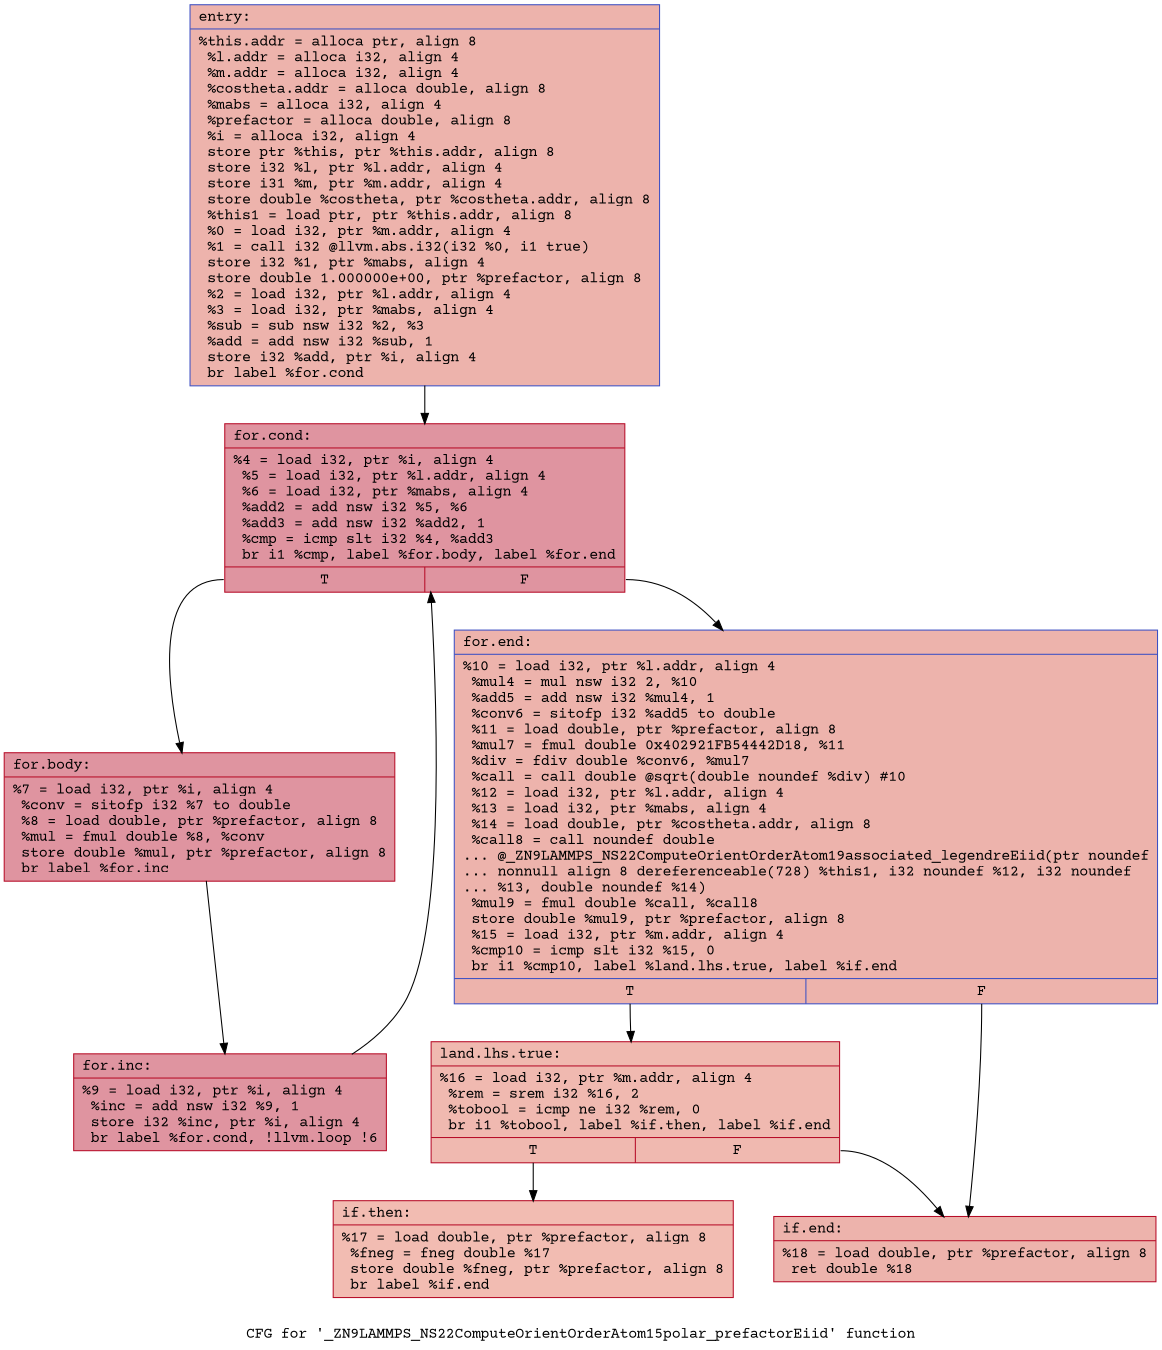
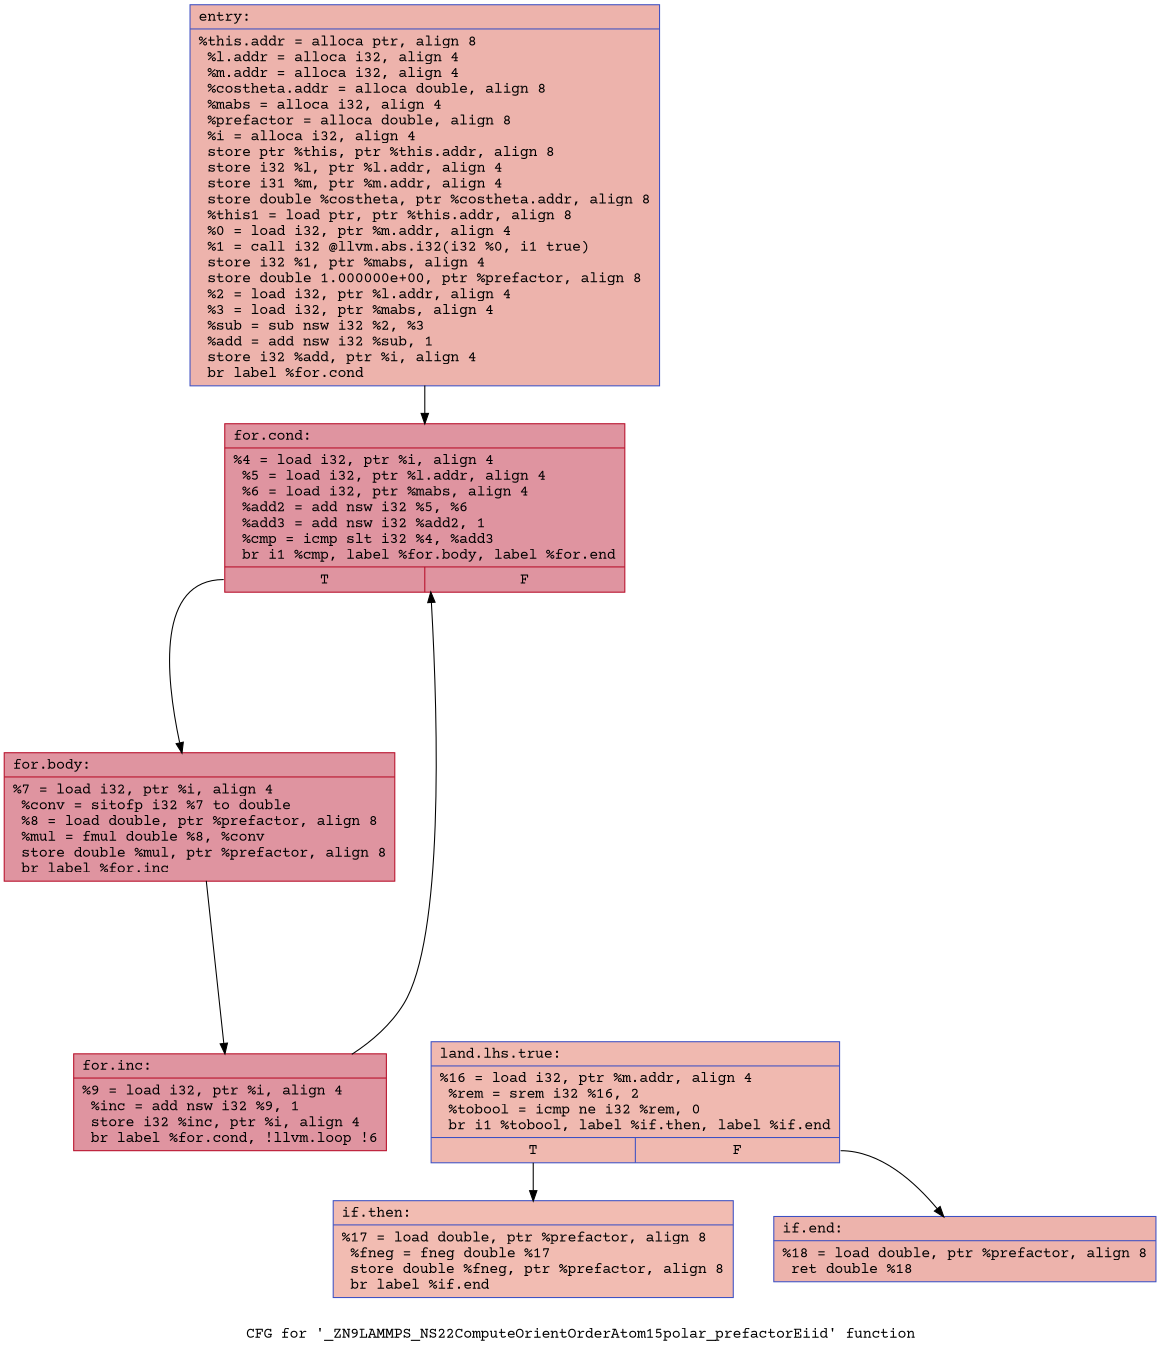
(806, 817) -> none
(635, 1102) -> (635, 1102)
(533, 1249) -> (533, 1249)
(965, 1249) -> (965, 1249)
